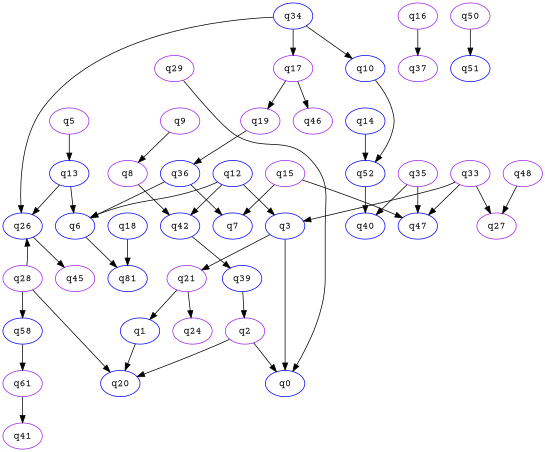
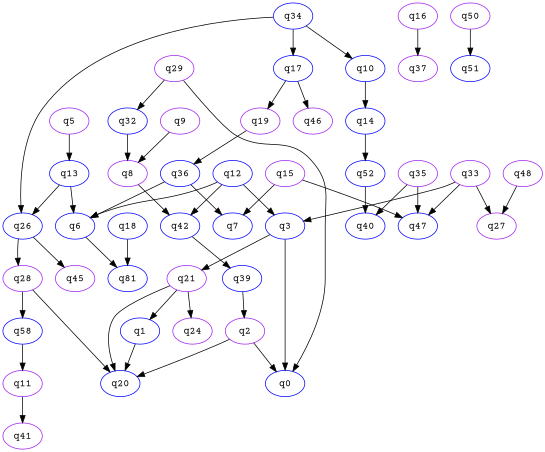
(293, 69) -> (293, 69)
(394, 117) -> (365, 91)
none -> (128, 121)
(27, 256) -> (18, 249)
none -> (120, 311)
(23, 384) -> (23, 384)
